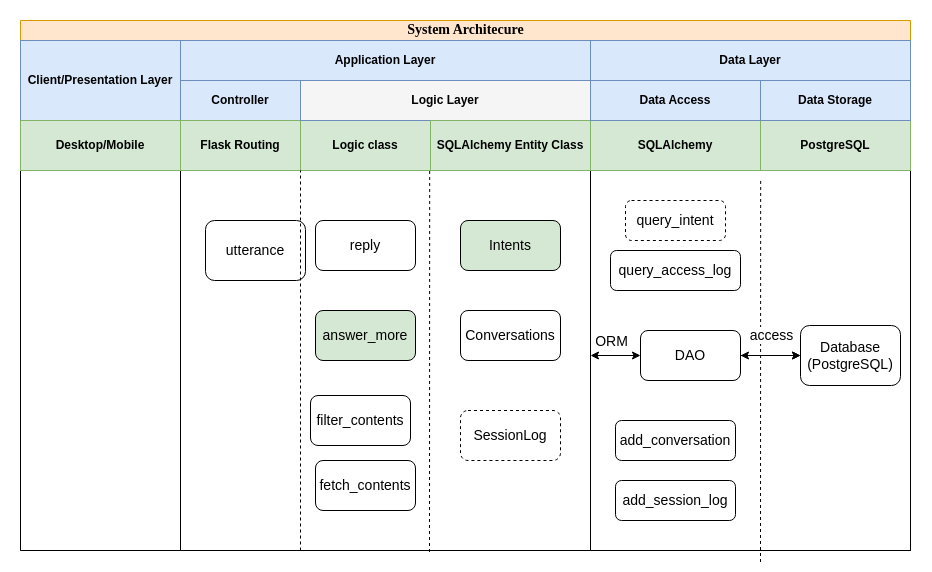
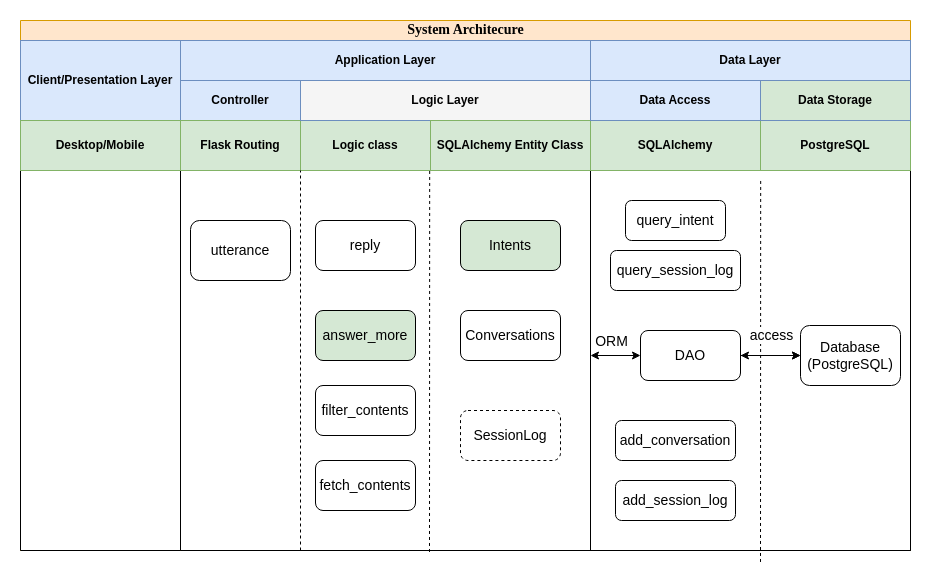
(836, 101) -> (836, 101)
(676, 221) -> (676, 221)
(256, 251) -> (241, 251)
(676, 271) -> (676, 271)
(361, 421) -> (366, 411)
